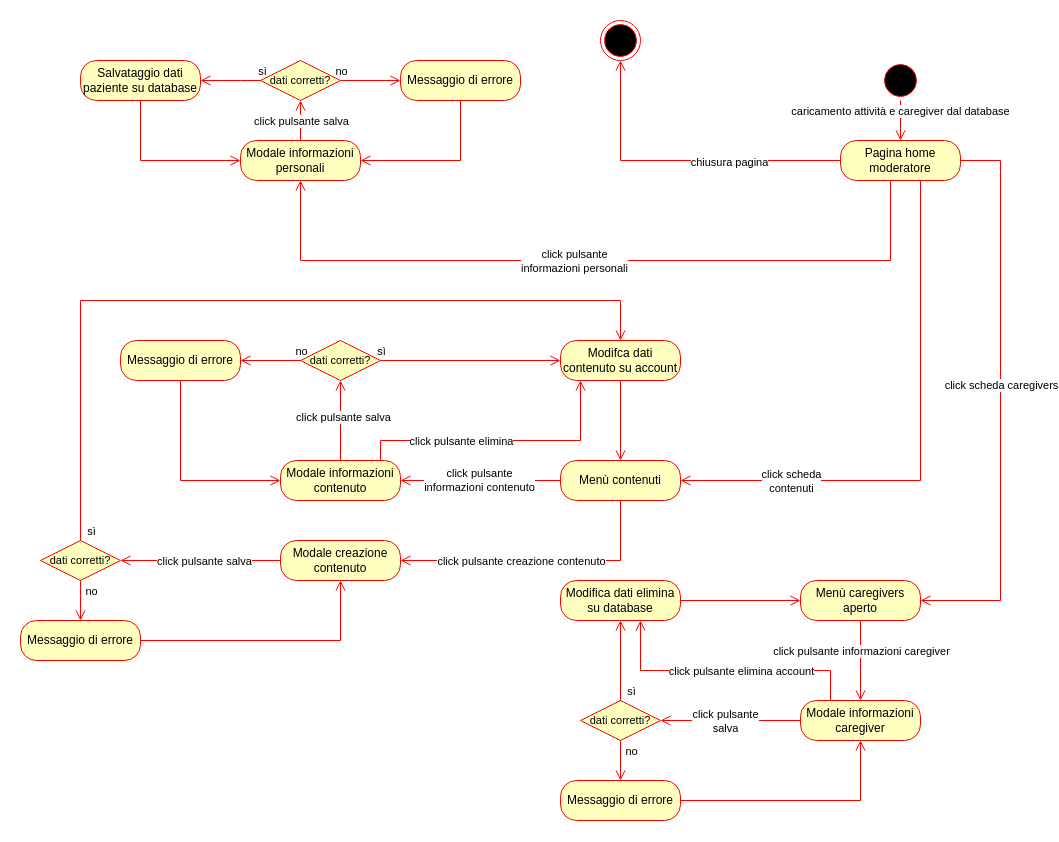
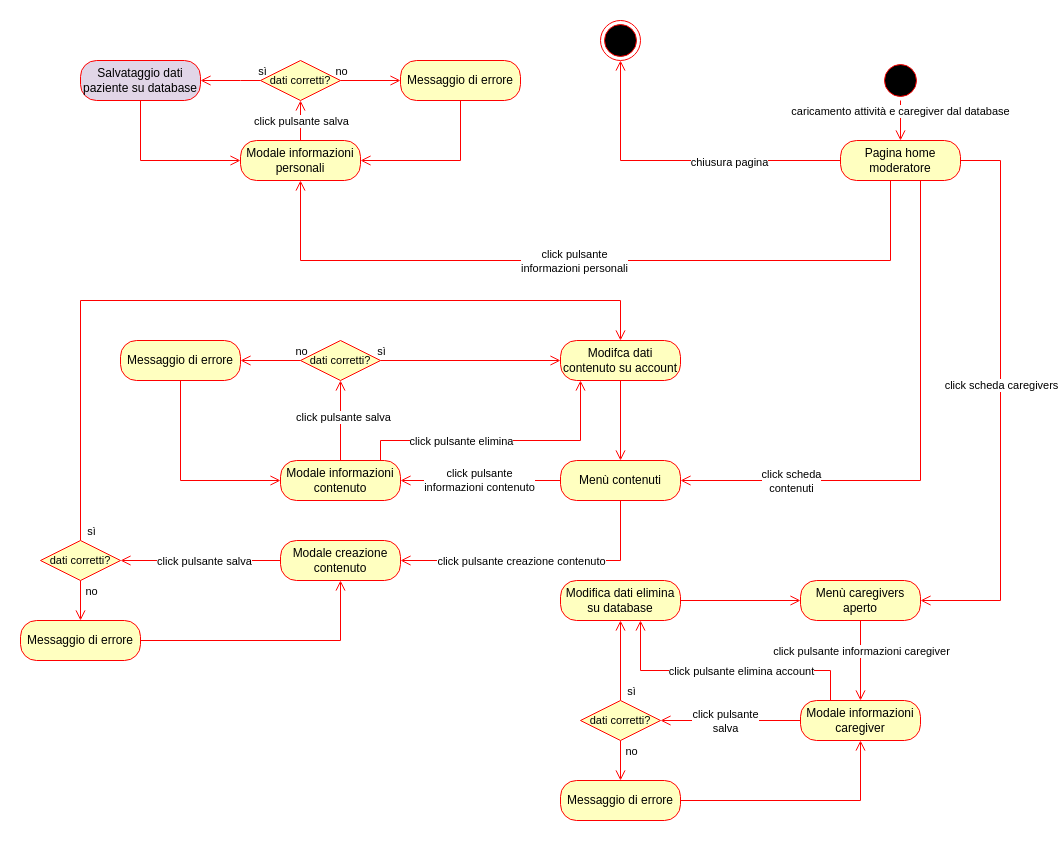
(141, 81) -> (141, 81)
